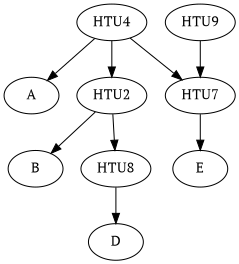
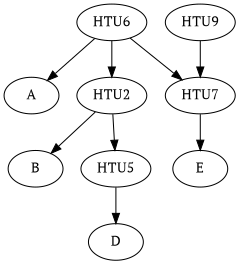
(112, 22) -> (112, 22)
(116, 169) -> (116, 169)
